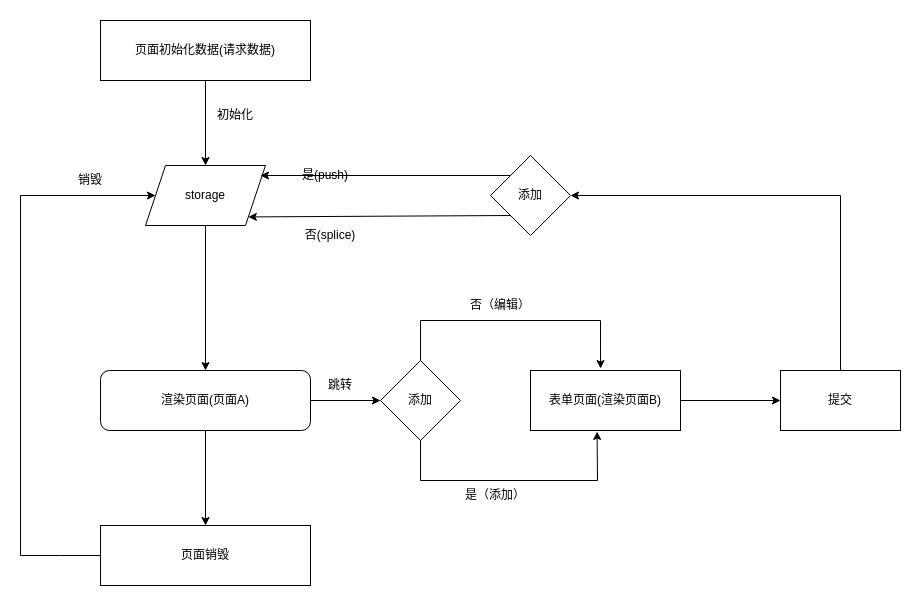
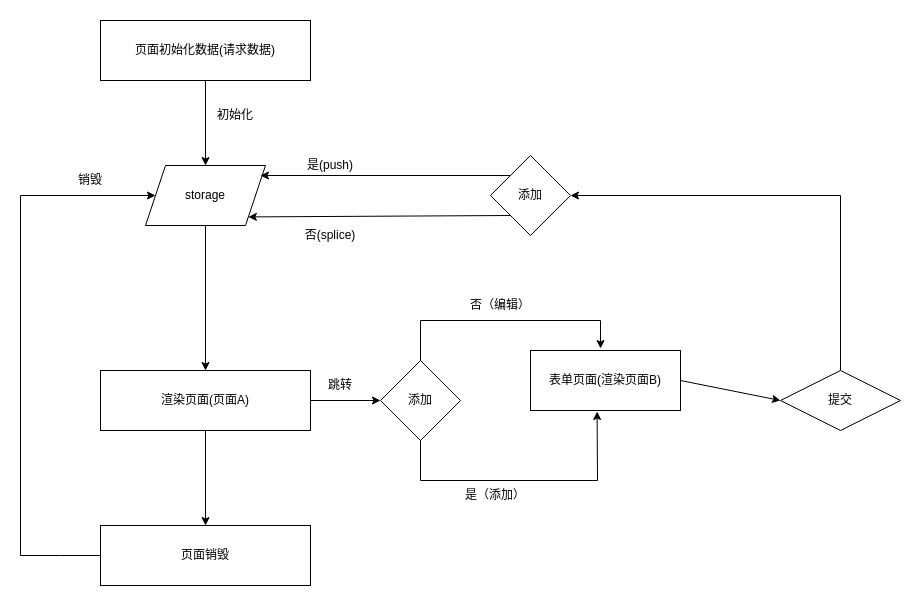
(326, 176) -> (331, 166)
(206, 401) -> (206, 401)
(606, 401) -> (606, 381)
(841, 401) -> (841, 401)
